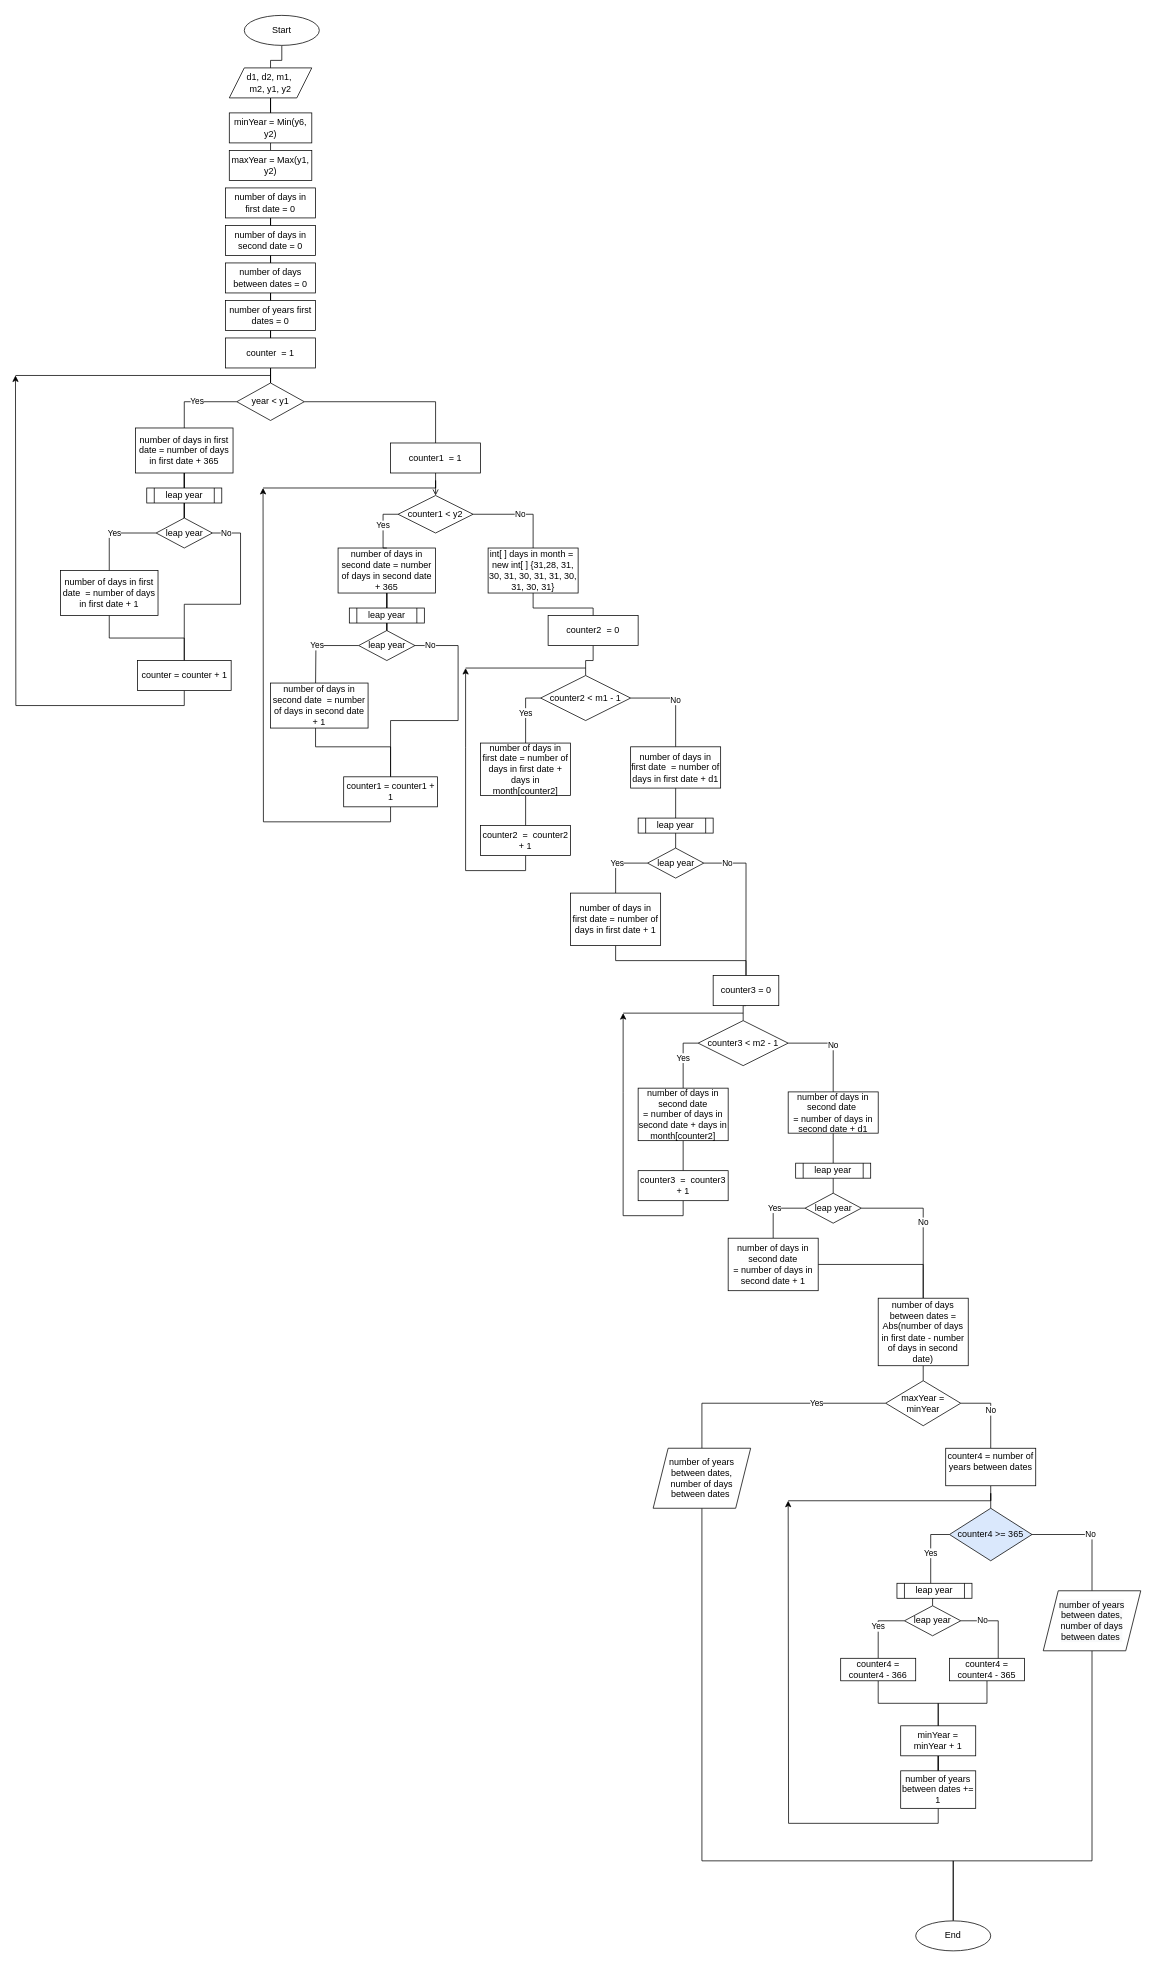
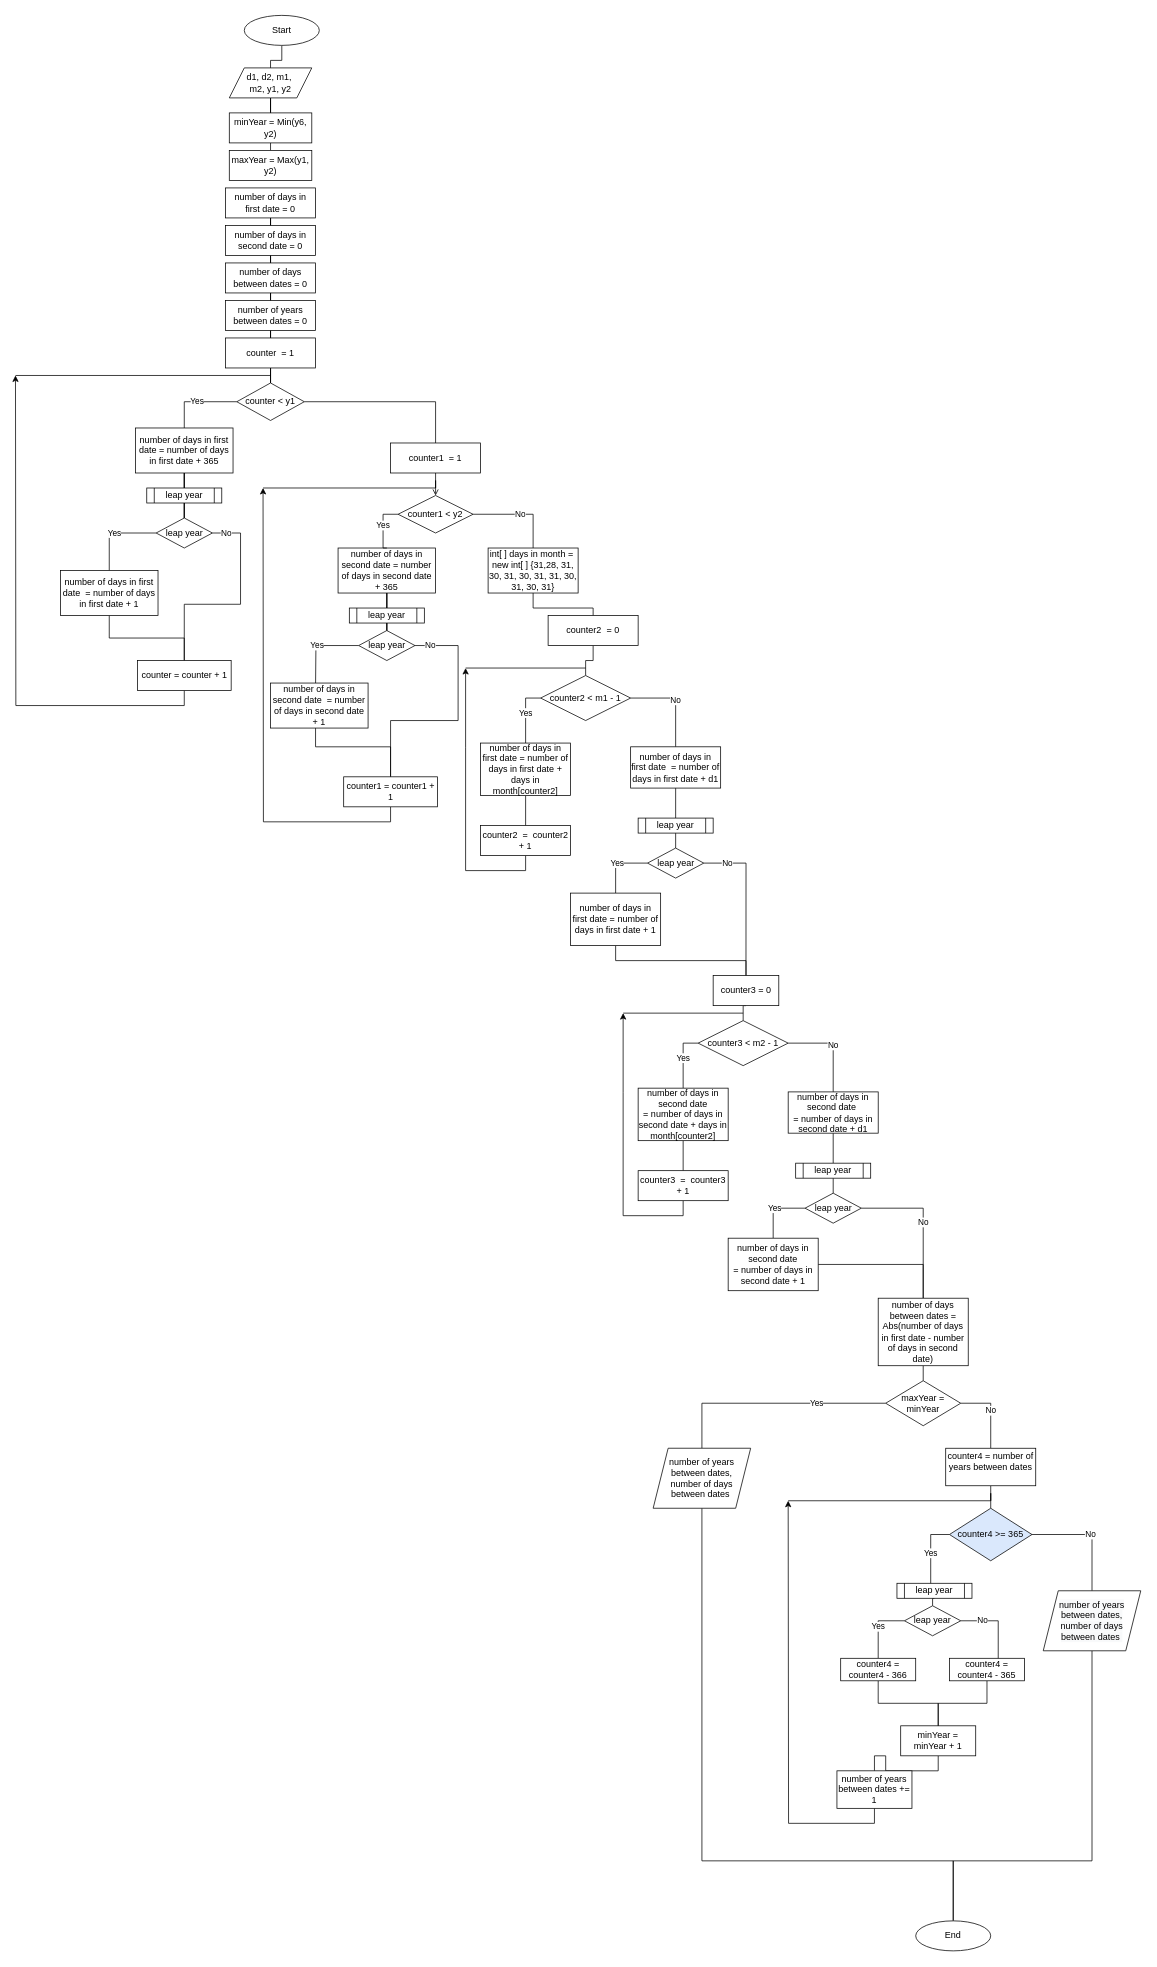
(270, 315) -> (270, 315)
(270, 402) -> (270, 402)
(938, 1789) -> (874, 1789)
